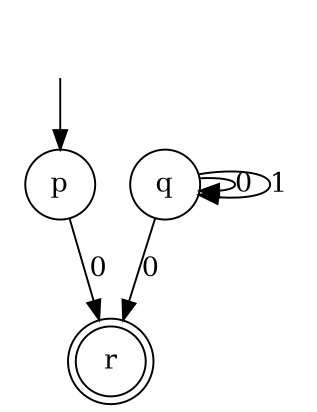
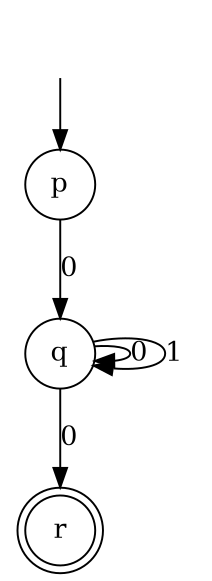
(82, 260) -> (60, 259)
